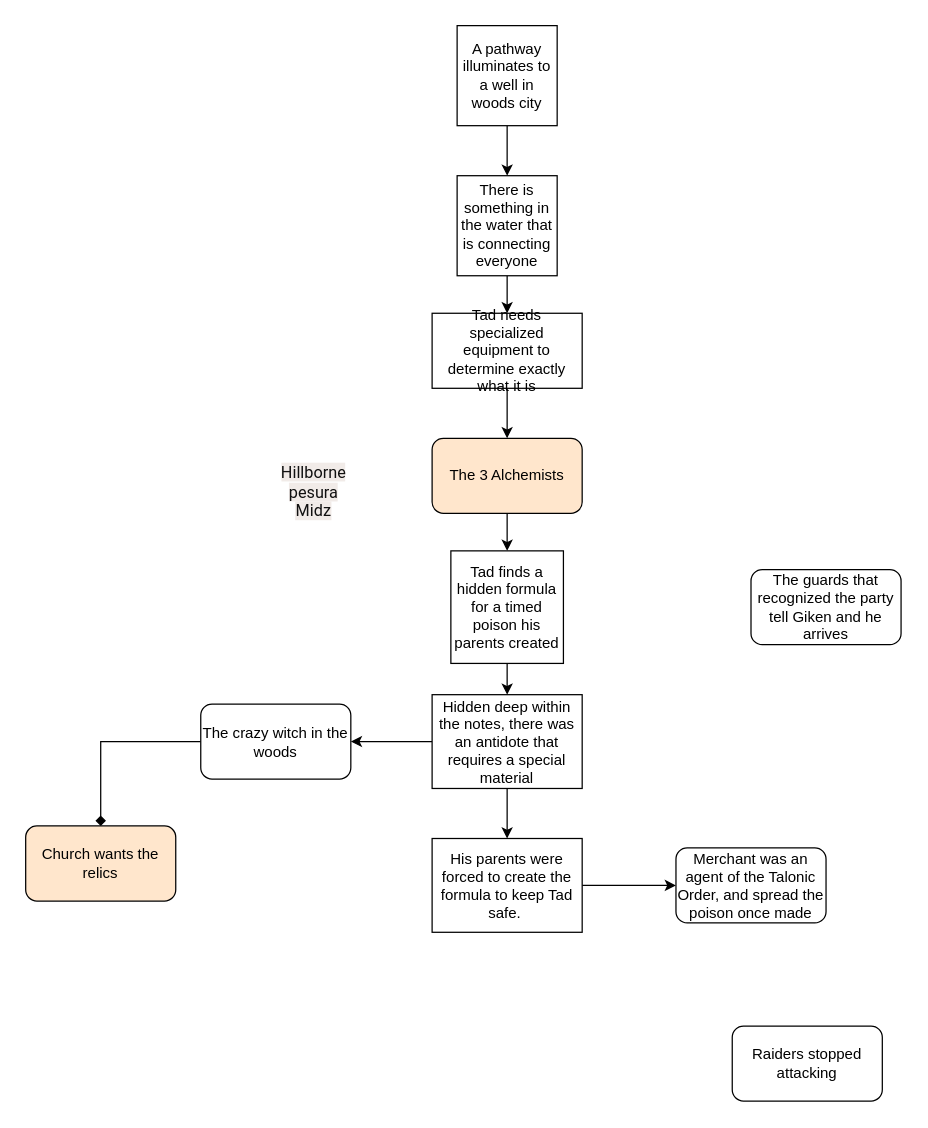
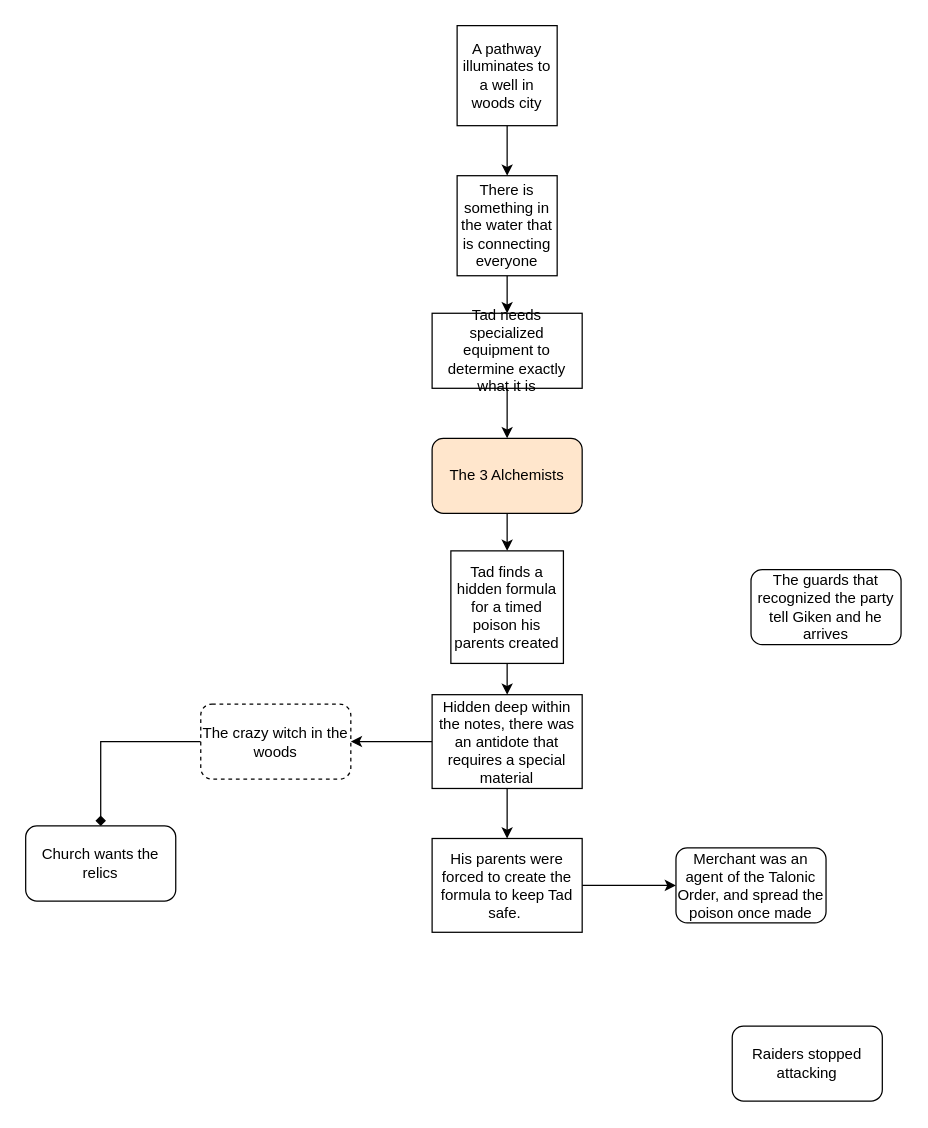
(313, 492) -> none
(276, 741) -> (276, 741)
(101, 863) -> (101, 863)
